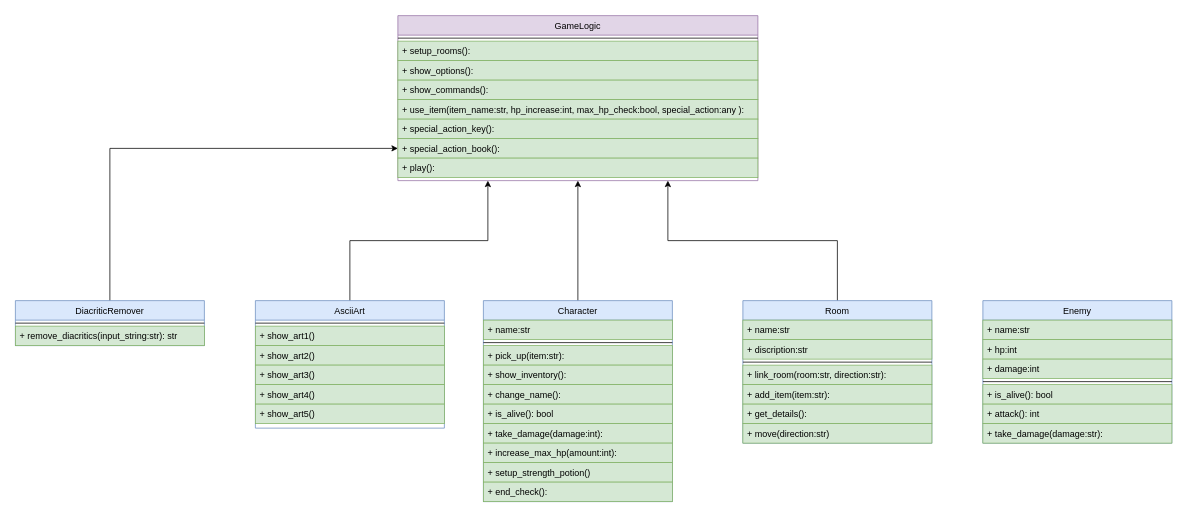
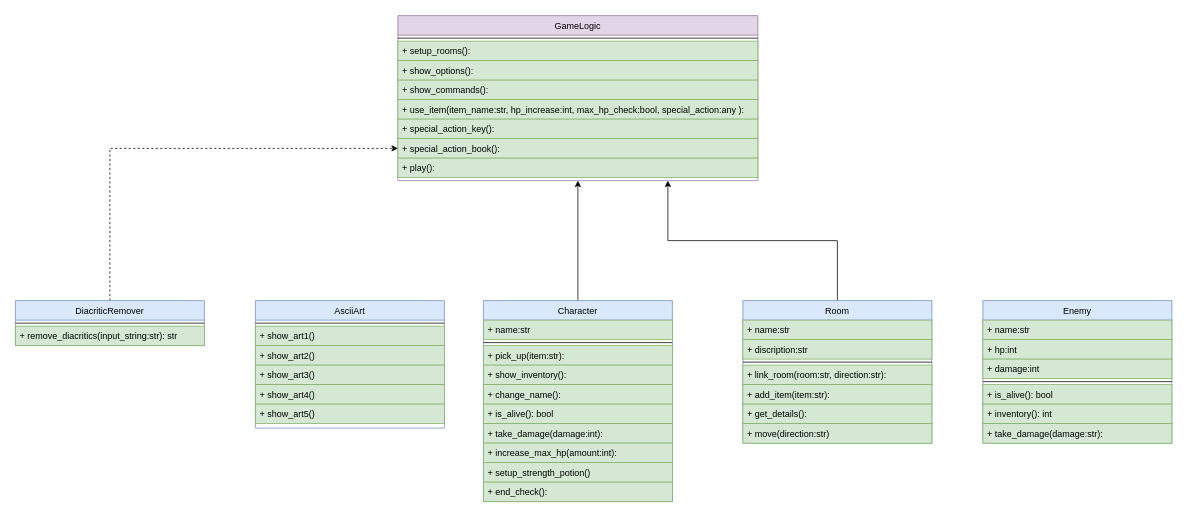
(176, 148) -> (176, 148)
(419, 240) -> none
(1020, 414) -> (1027, 414)
